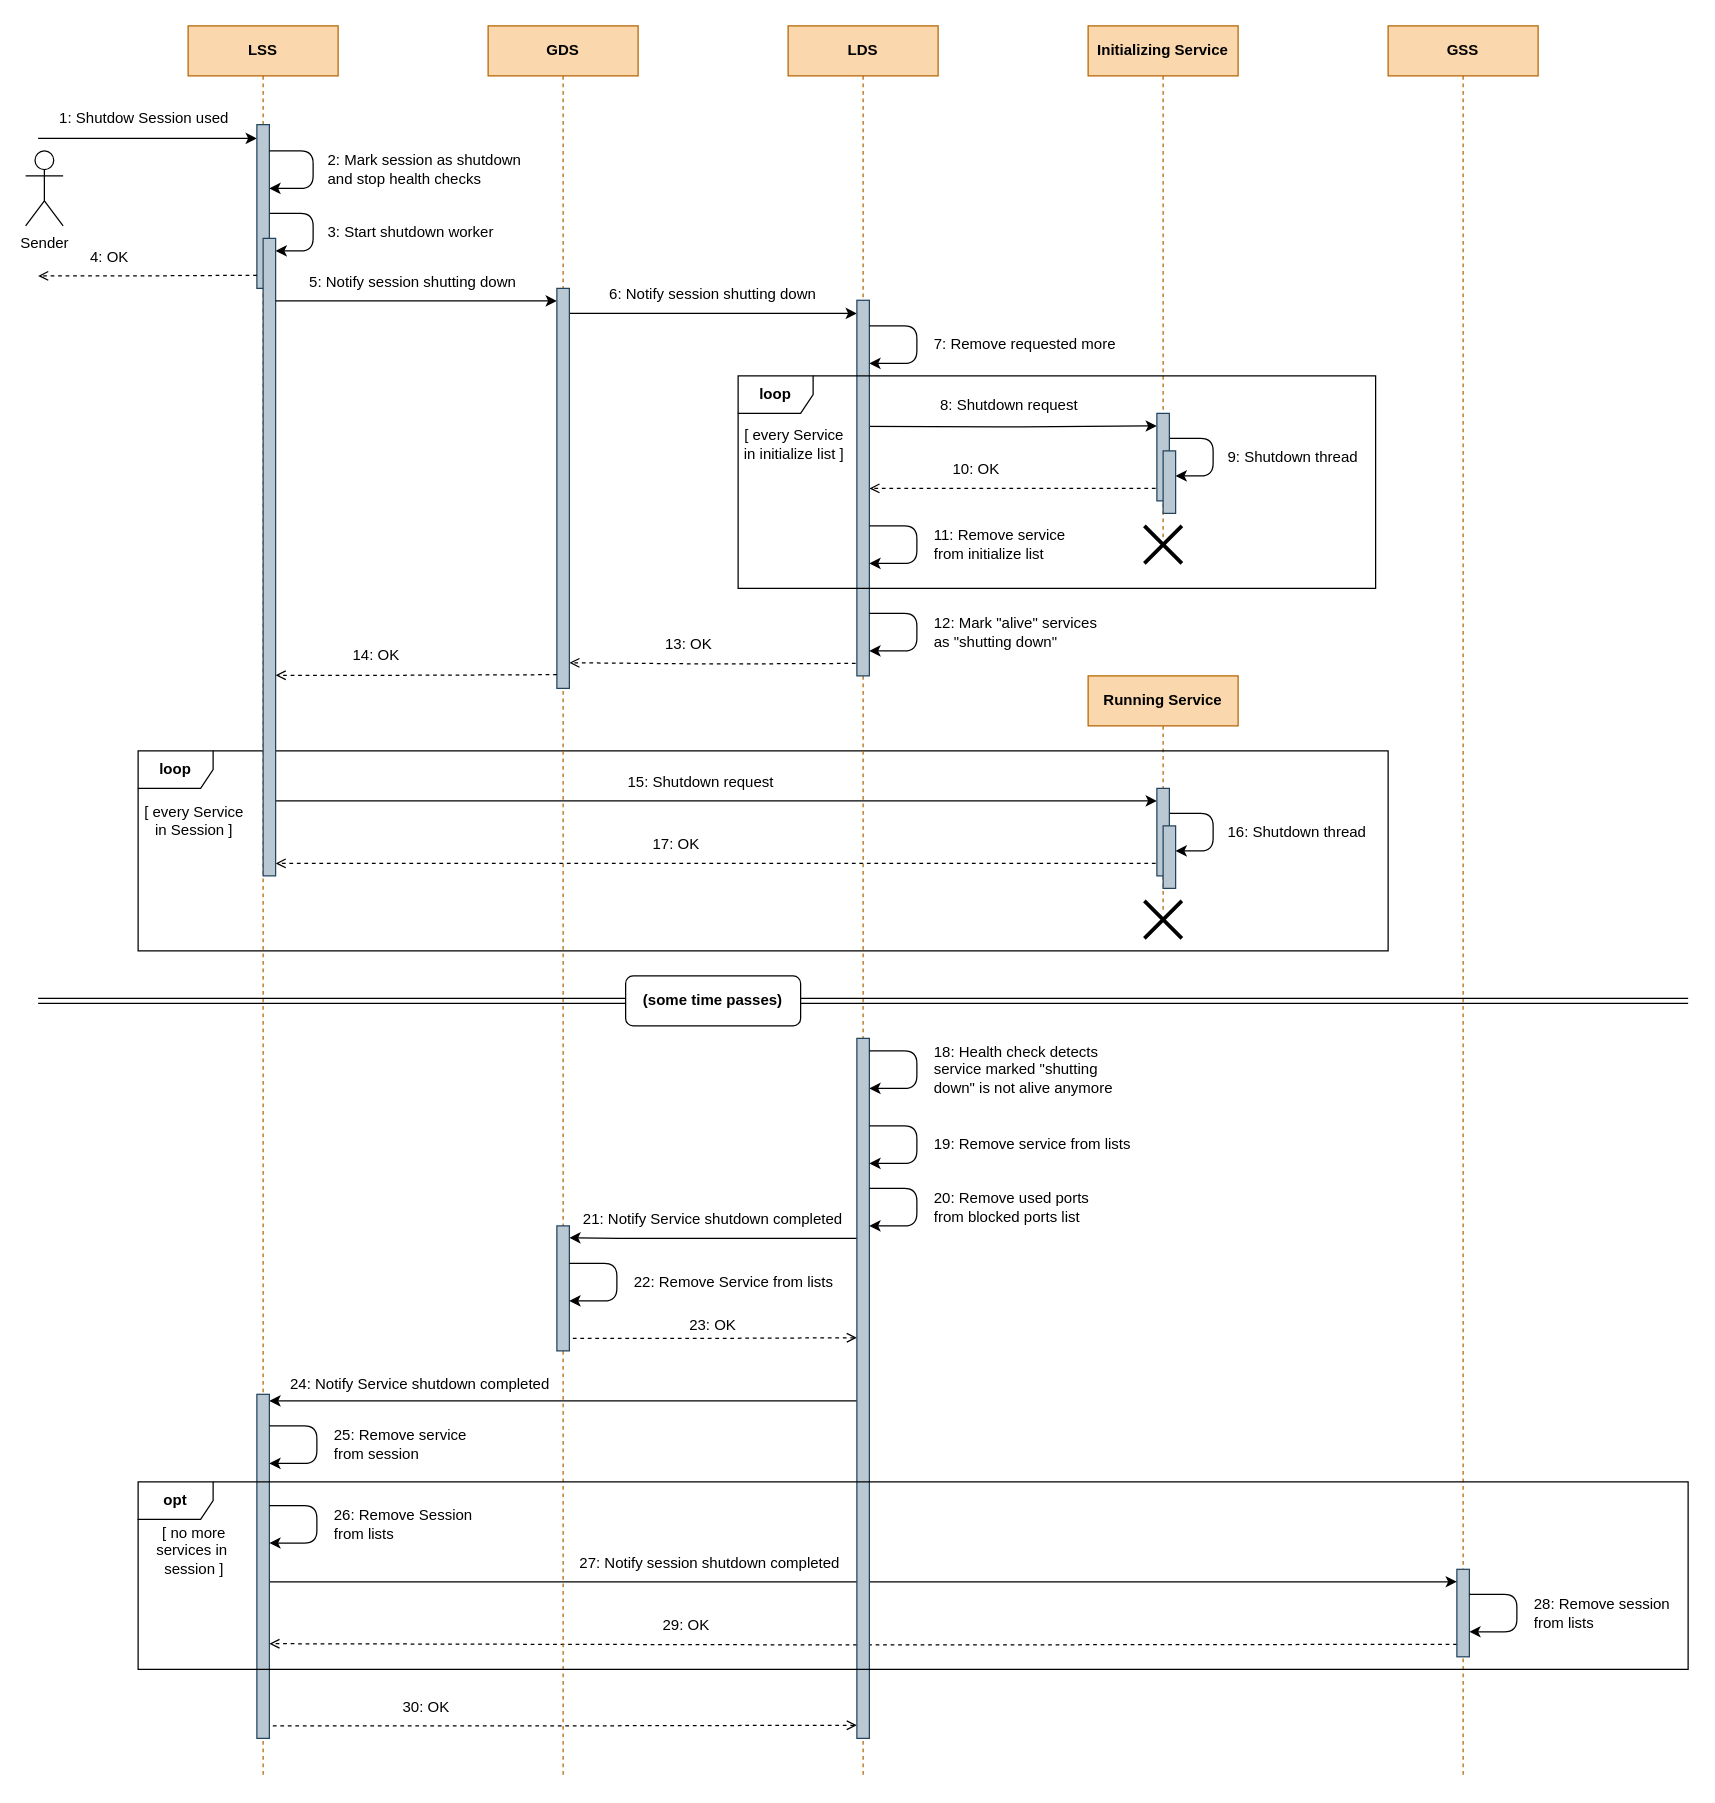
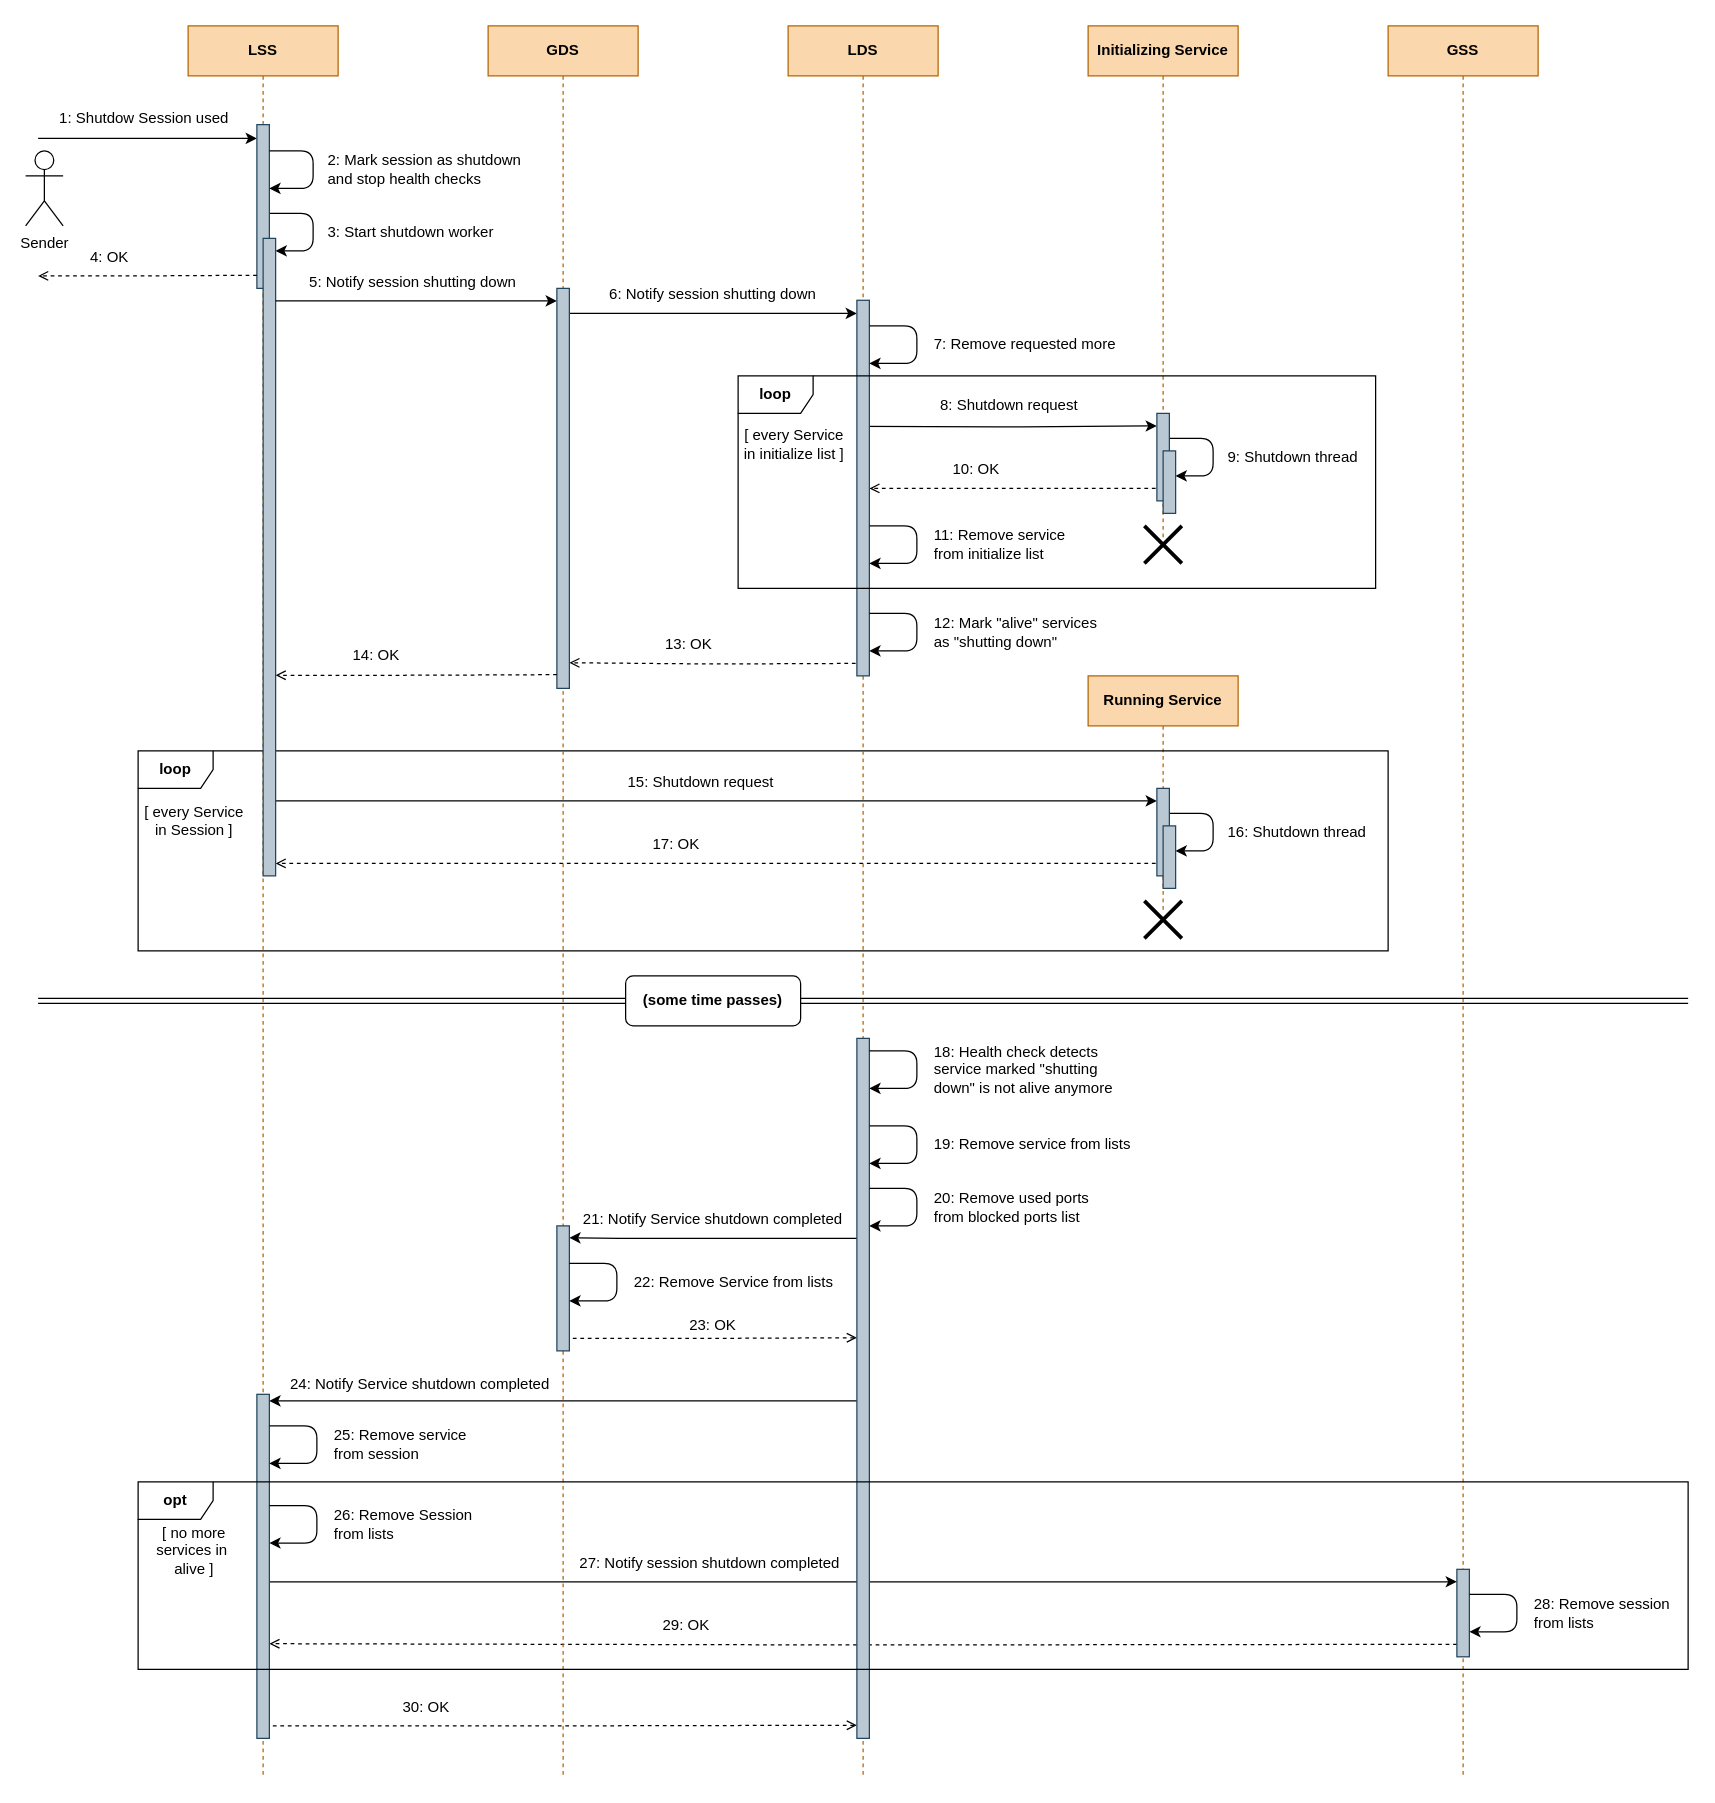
(194, 1551) -> (194, 1551)
